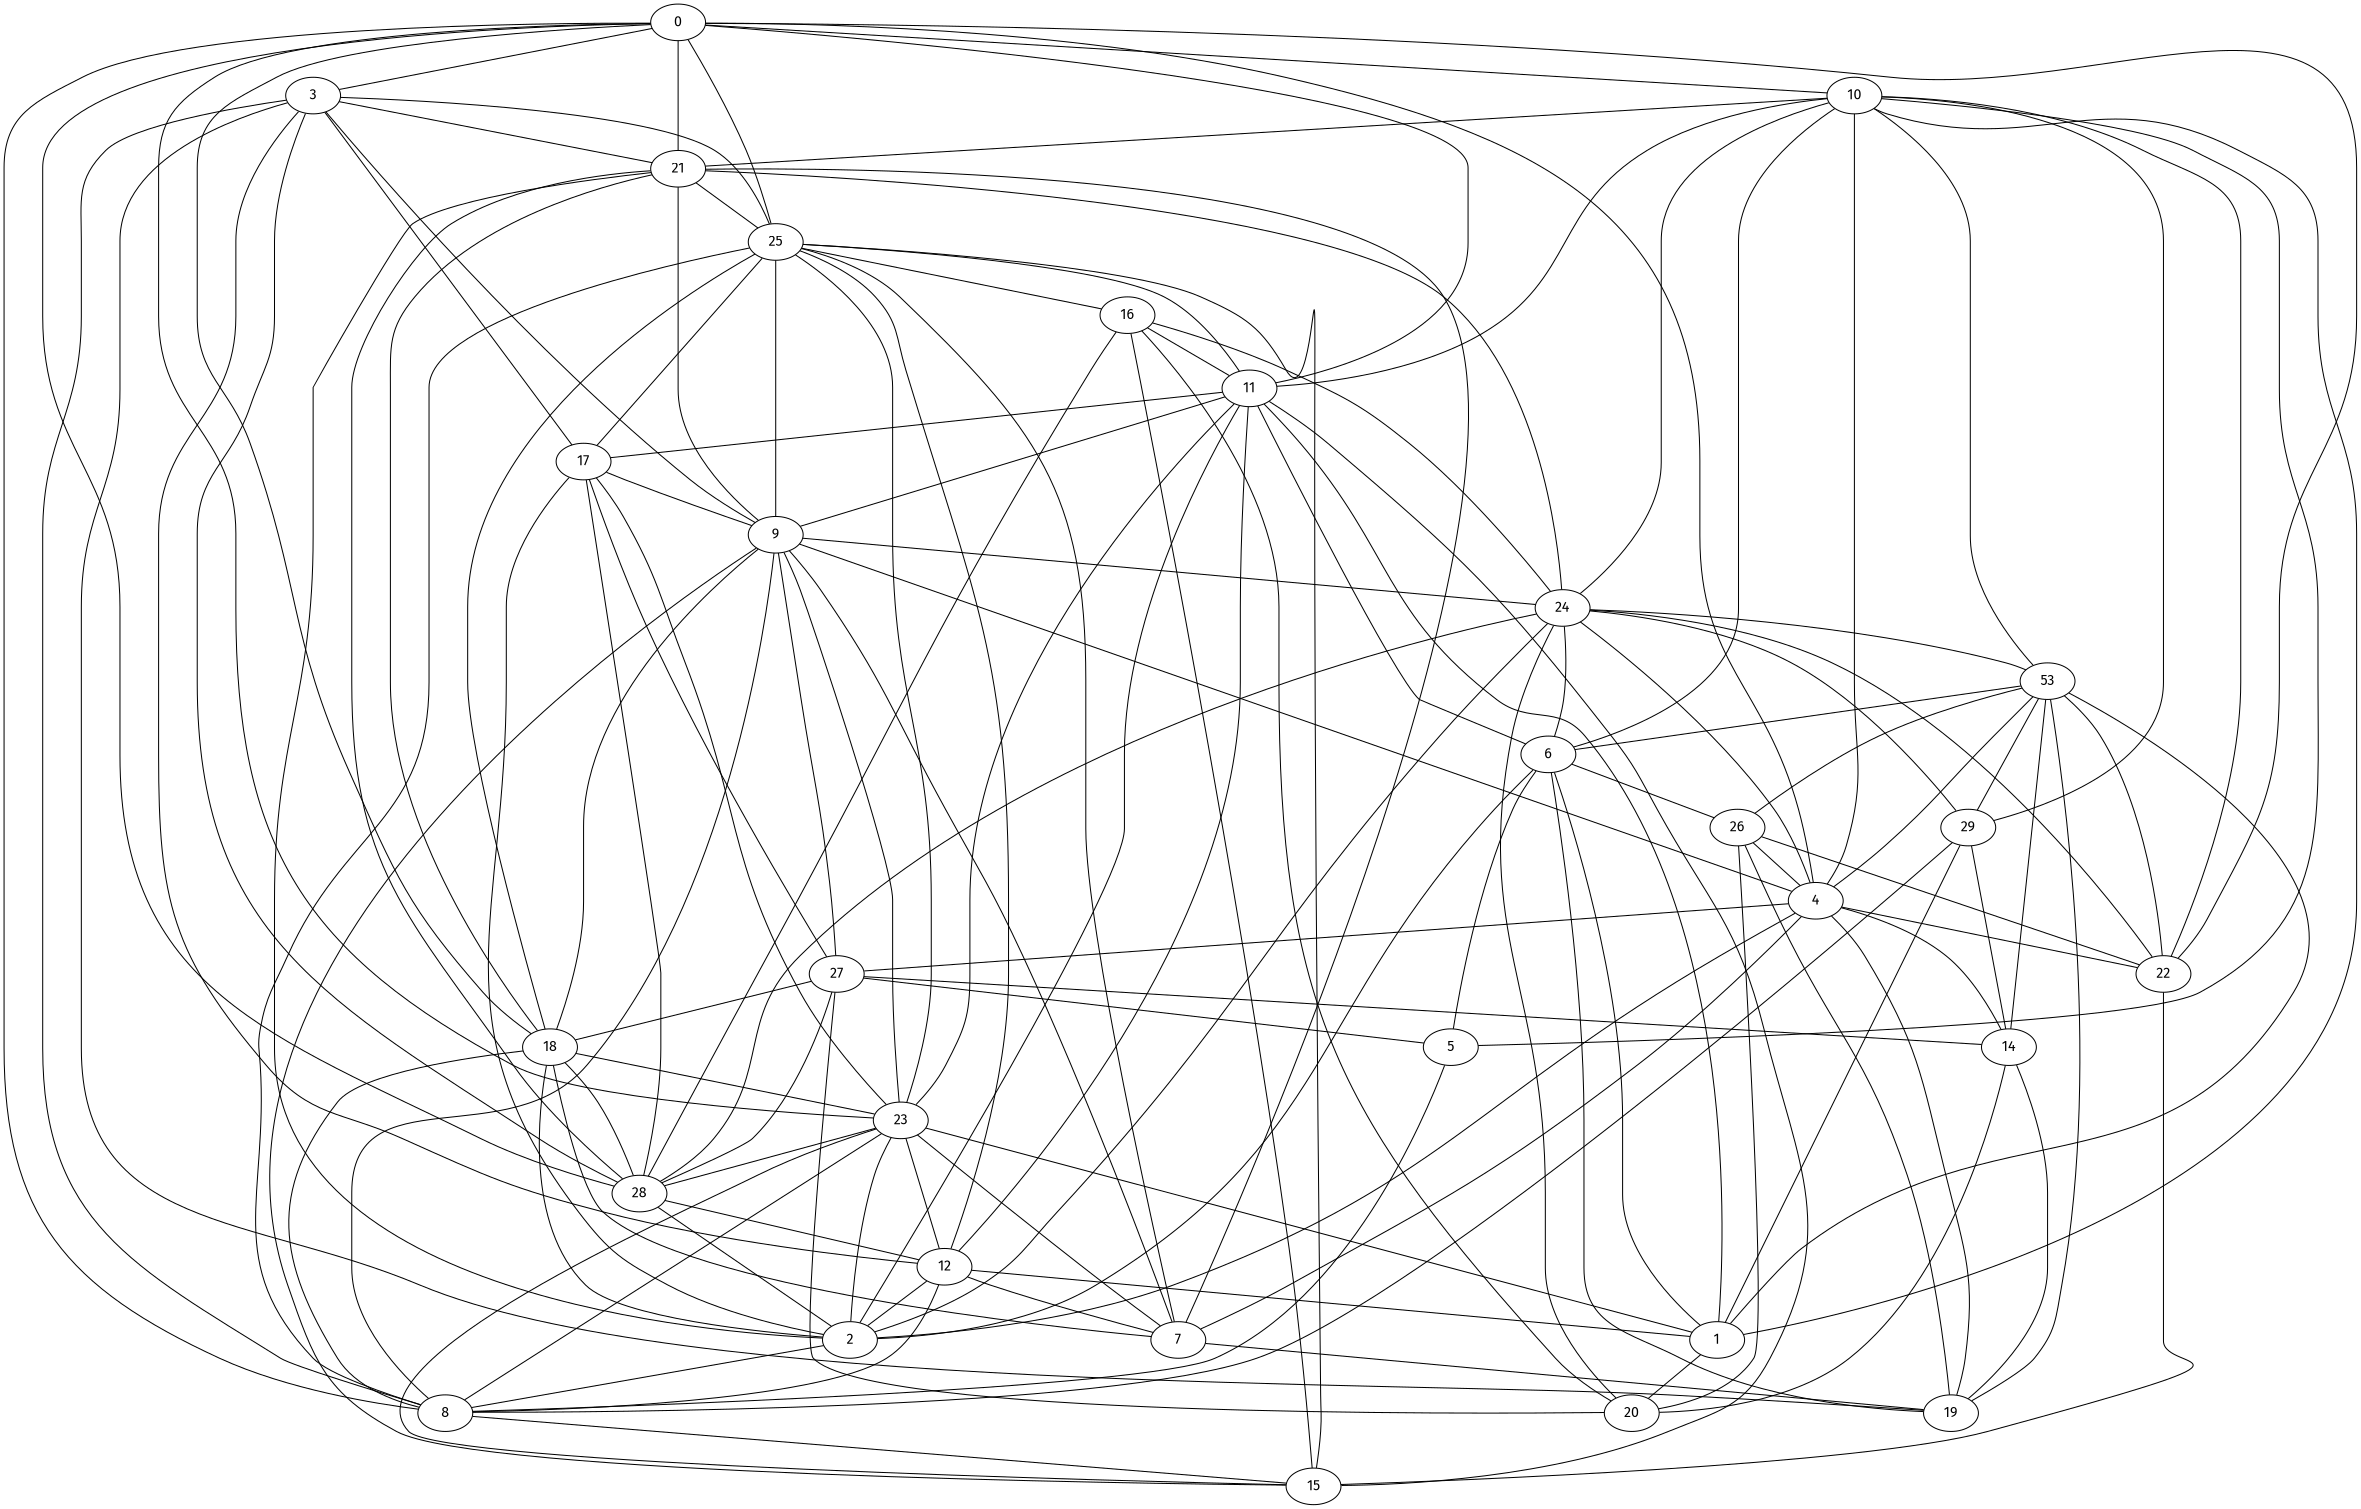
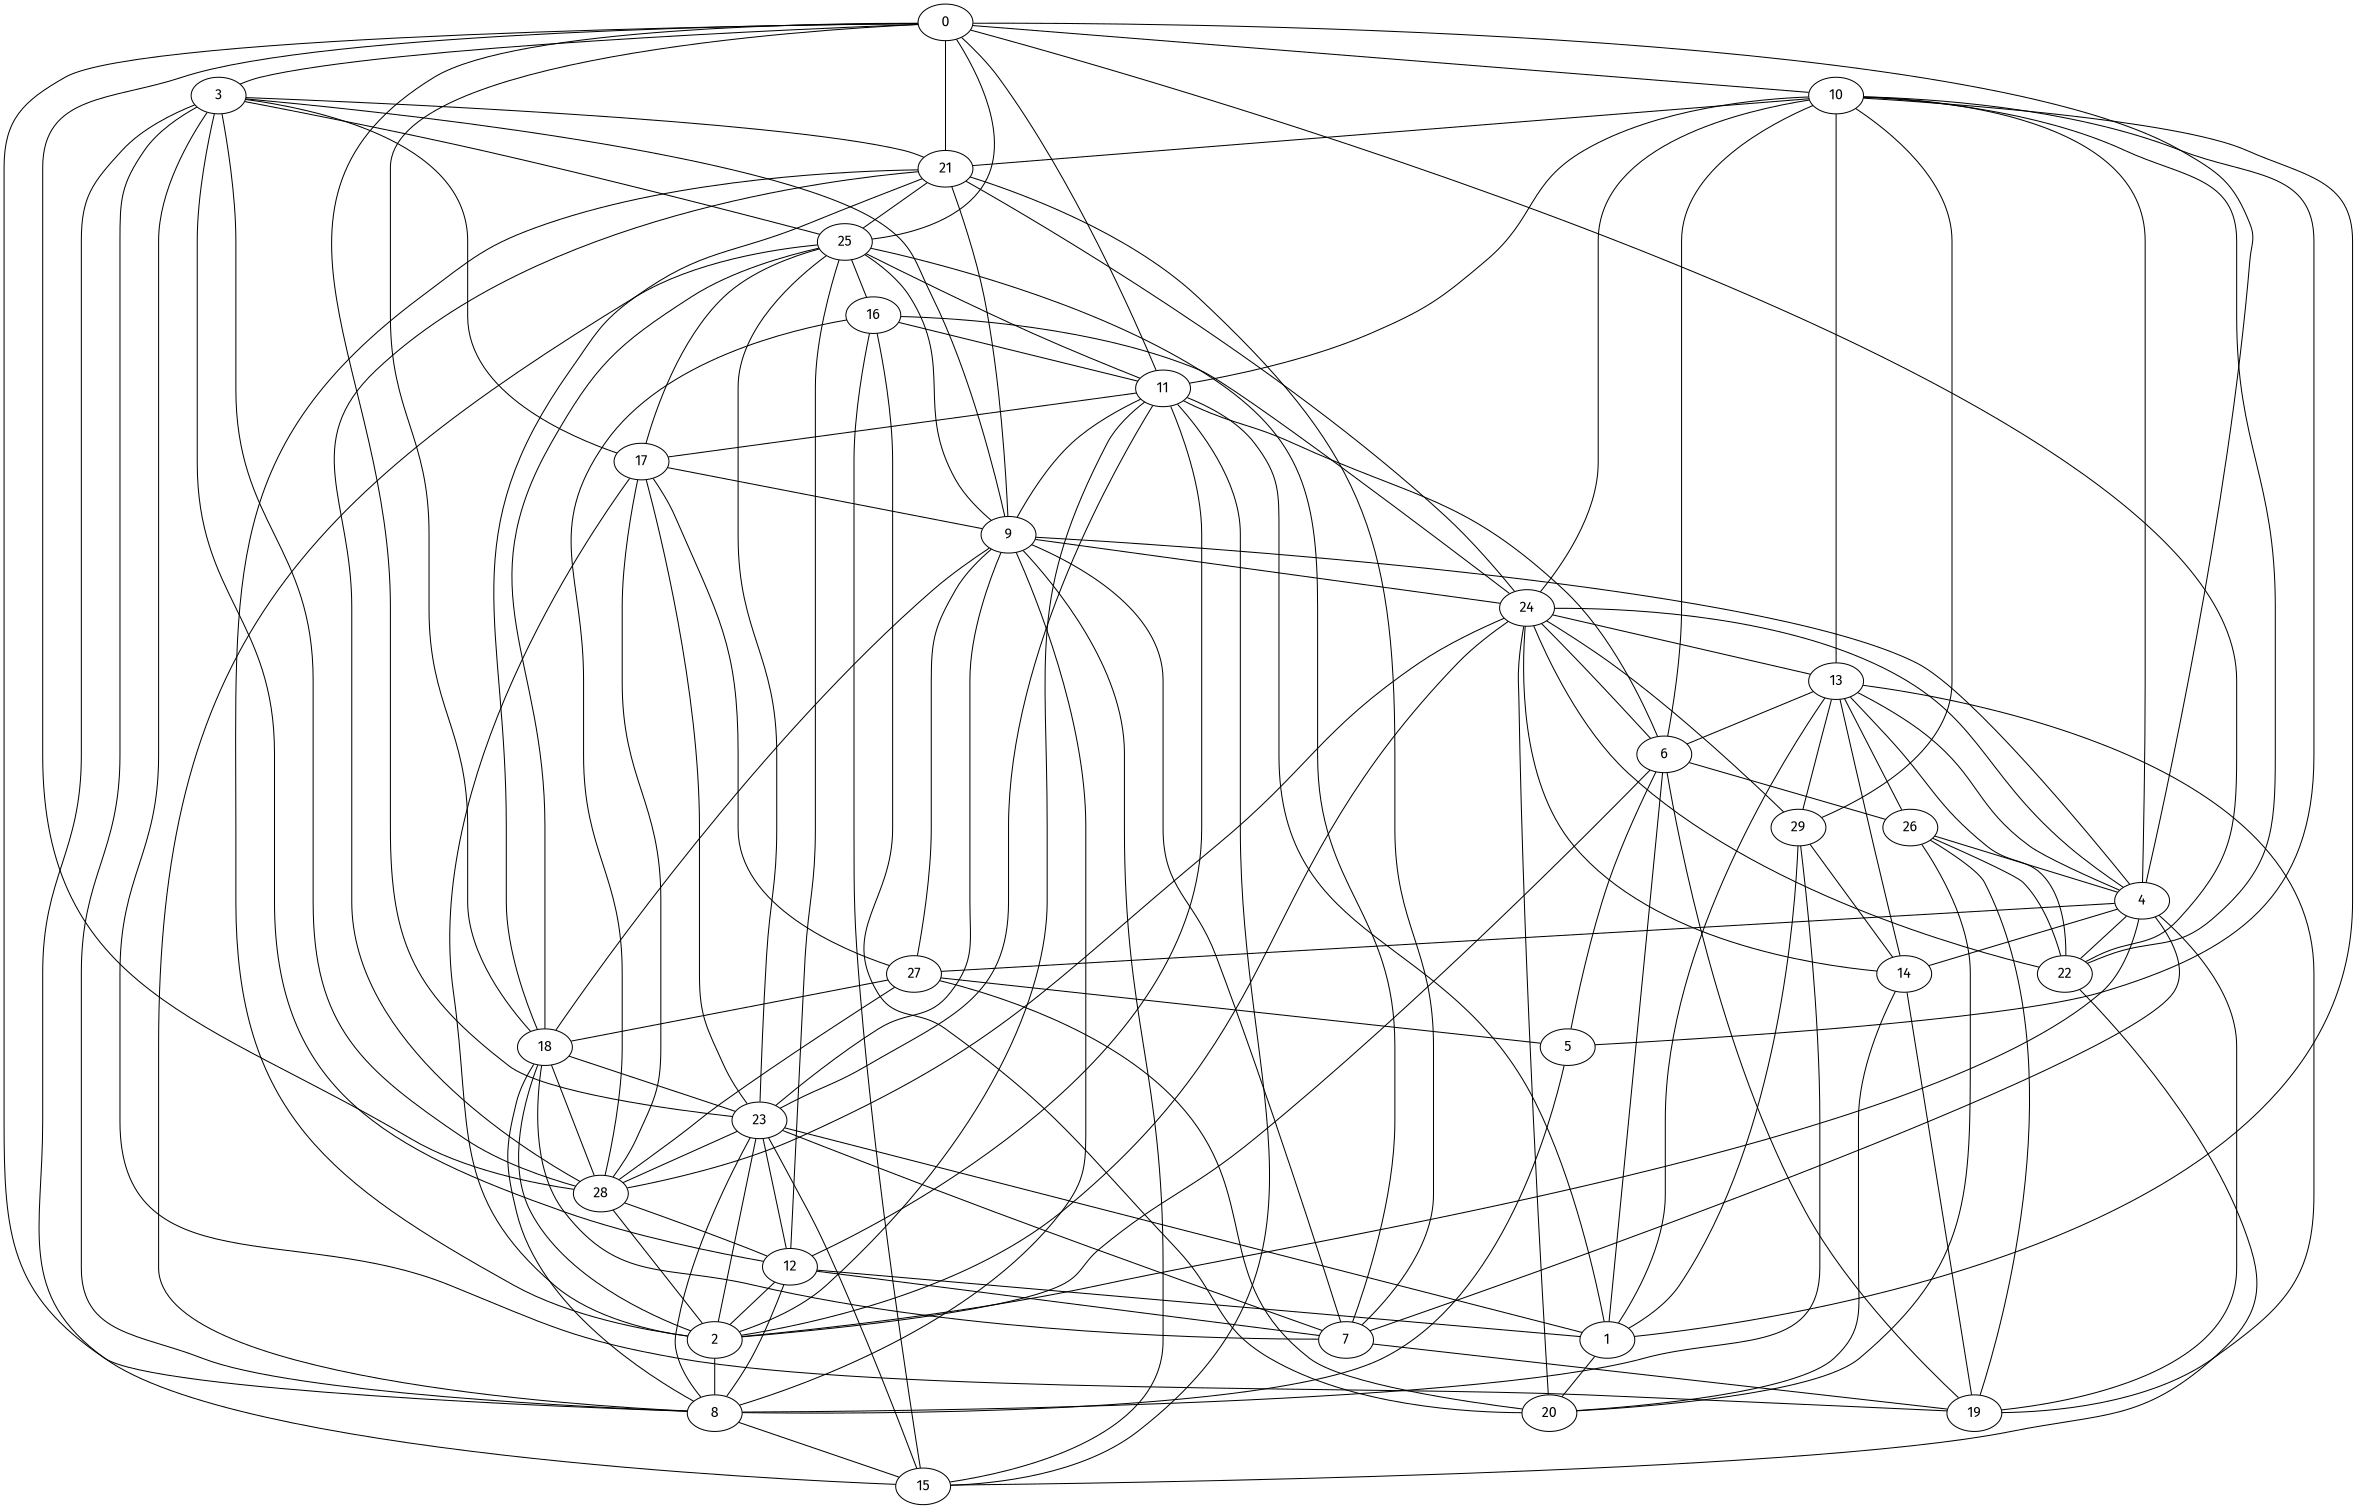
(1315, 594) -> (43, 1117)
(2048, 681) -> (1836, 681)
(1423, 1011) -> (1601, 873)
